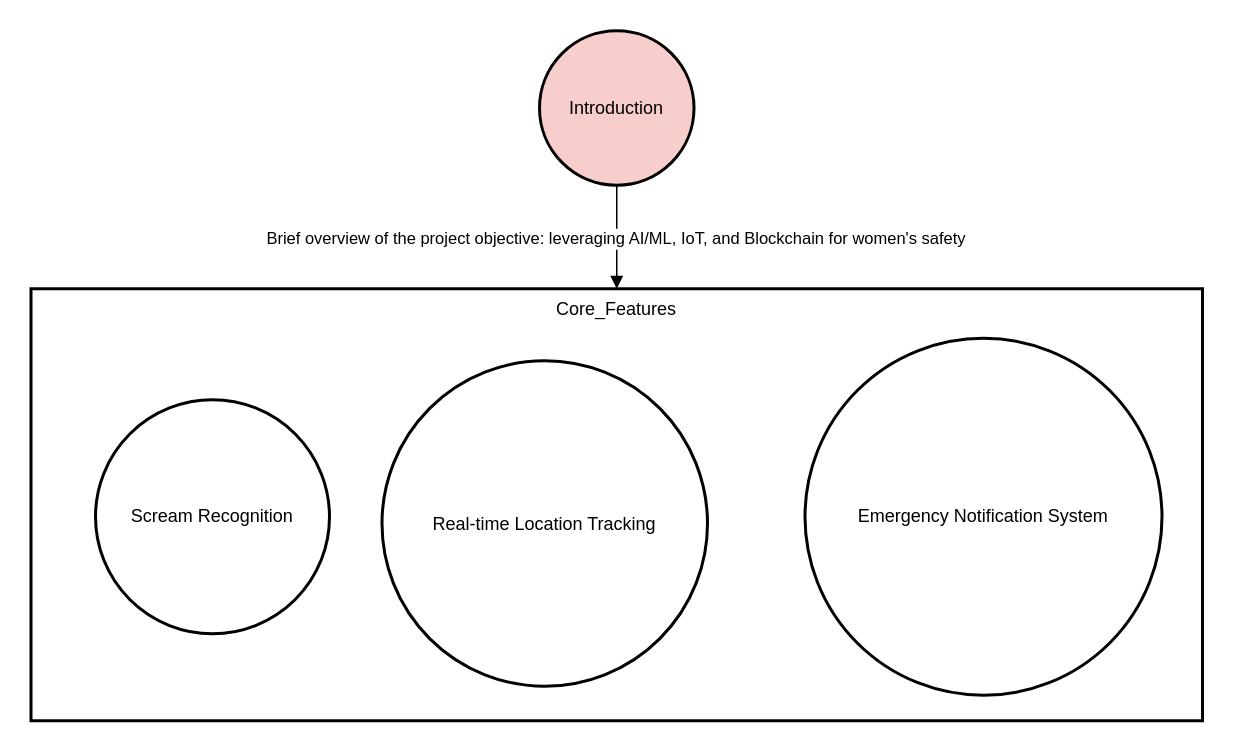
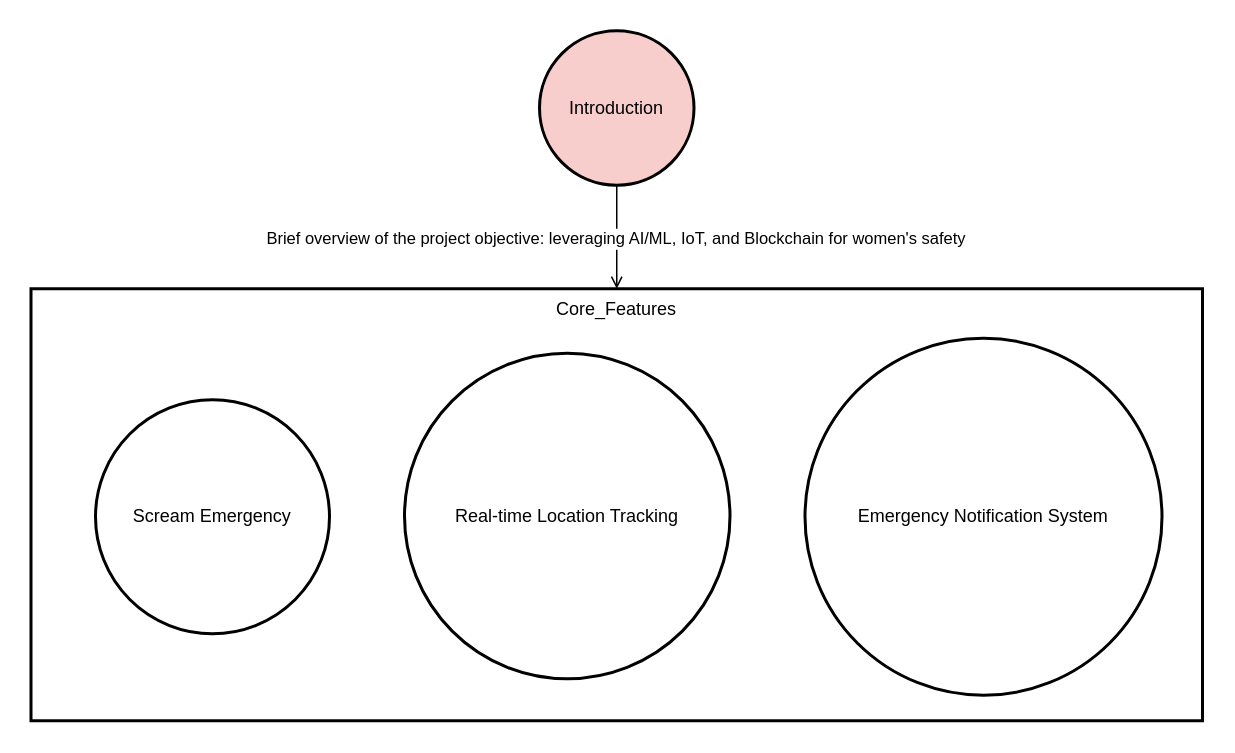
(617, 275) -> (617, 279)
(212, 517) -> (212, 517)
(545, 524) -> (567, 516)
